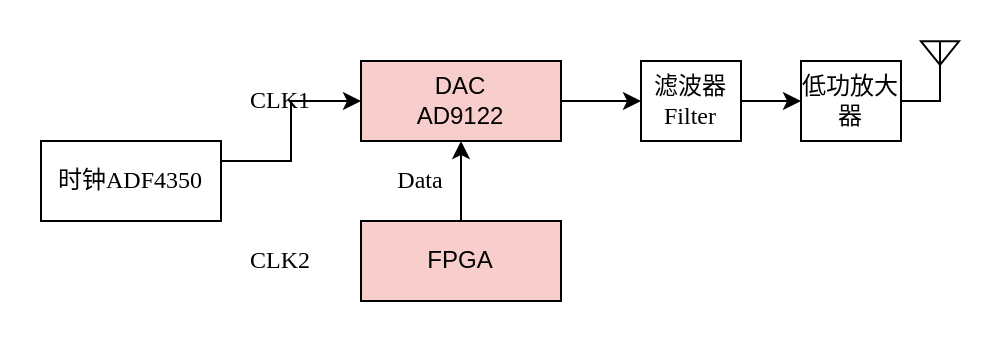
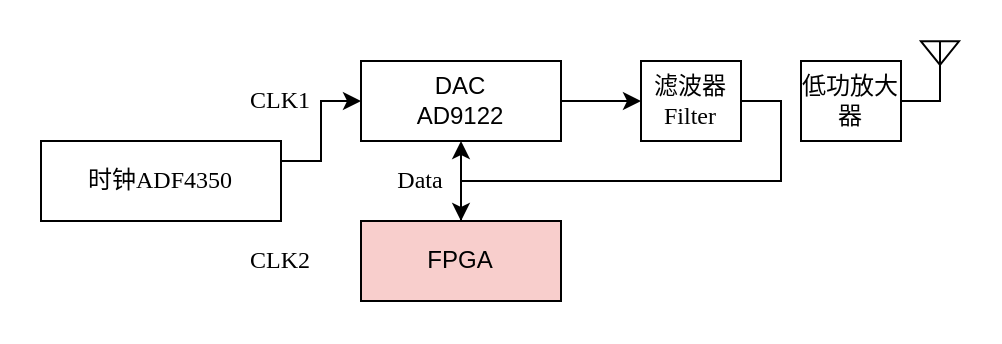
(461, 101) -> (461, 101)
(783, 101) -> (664, 181)
(131, 181) -> (161, 181)
